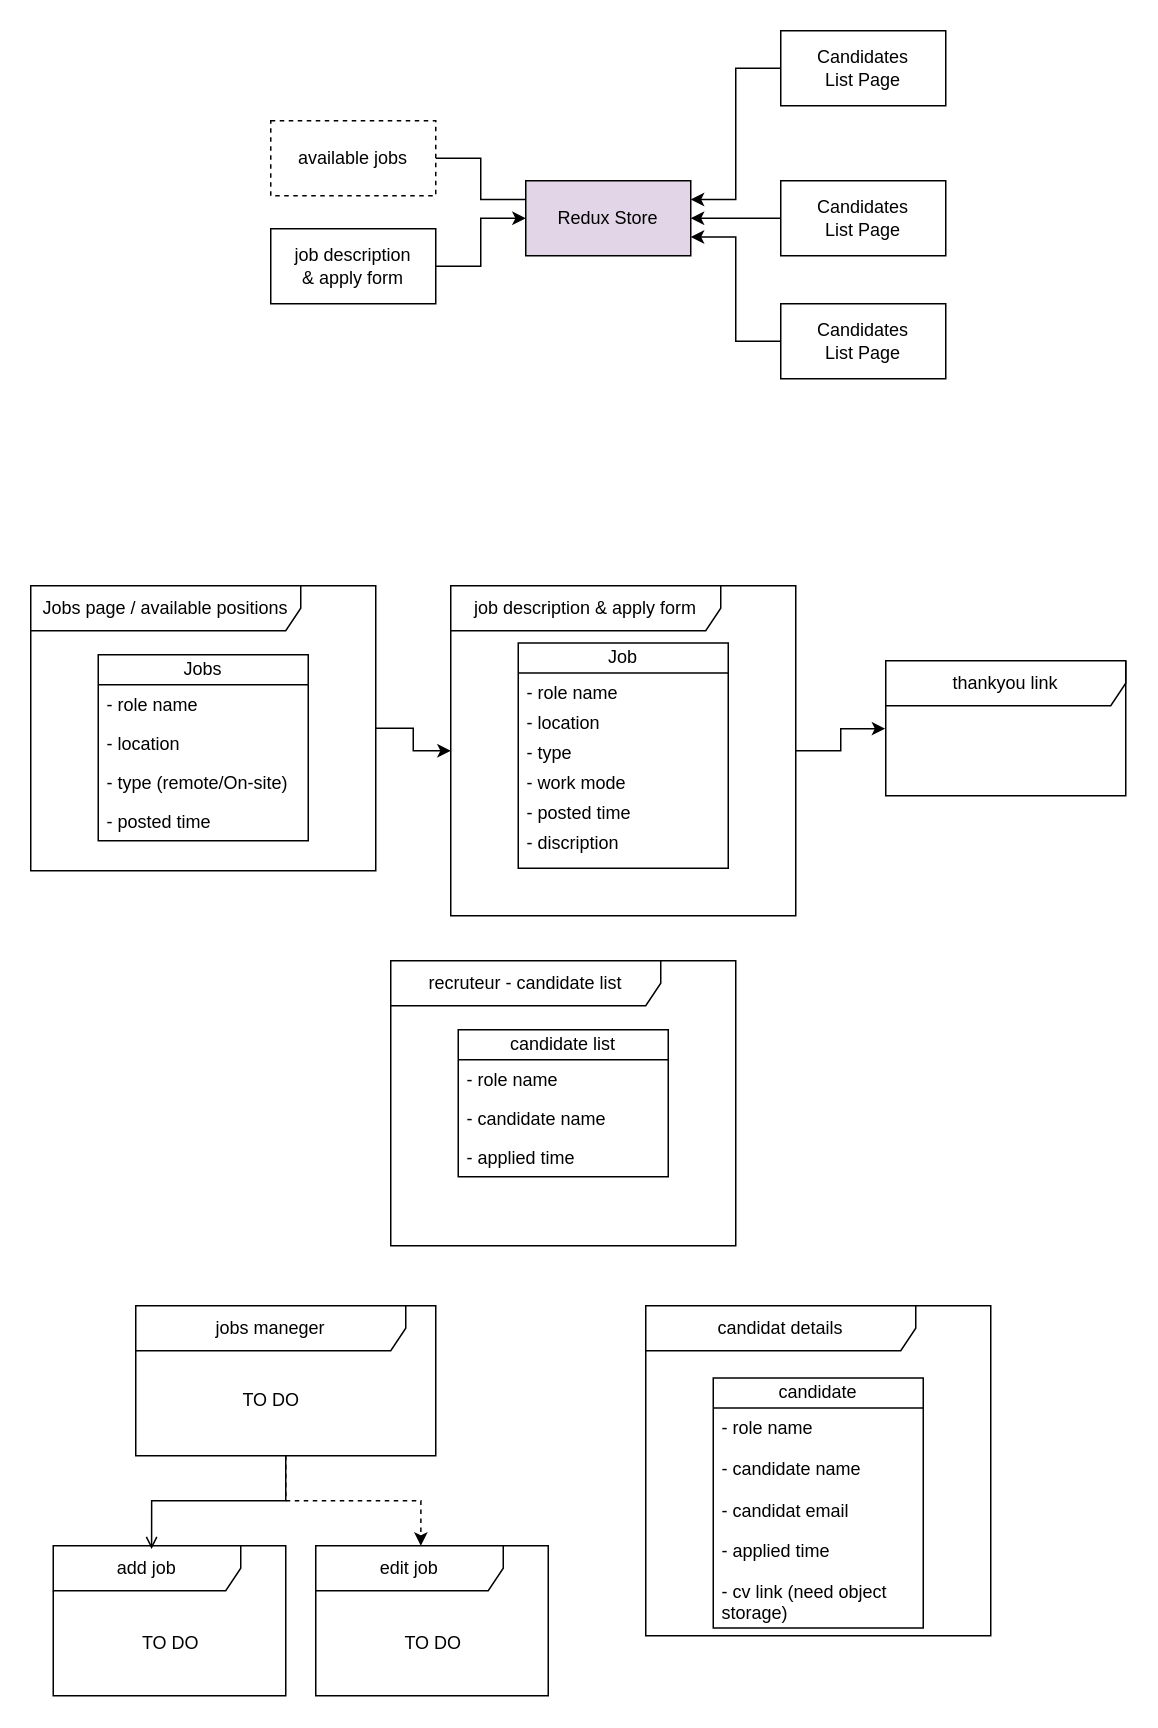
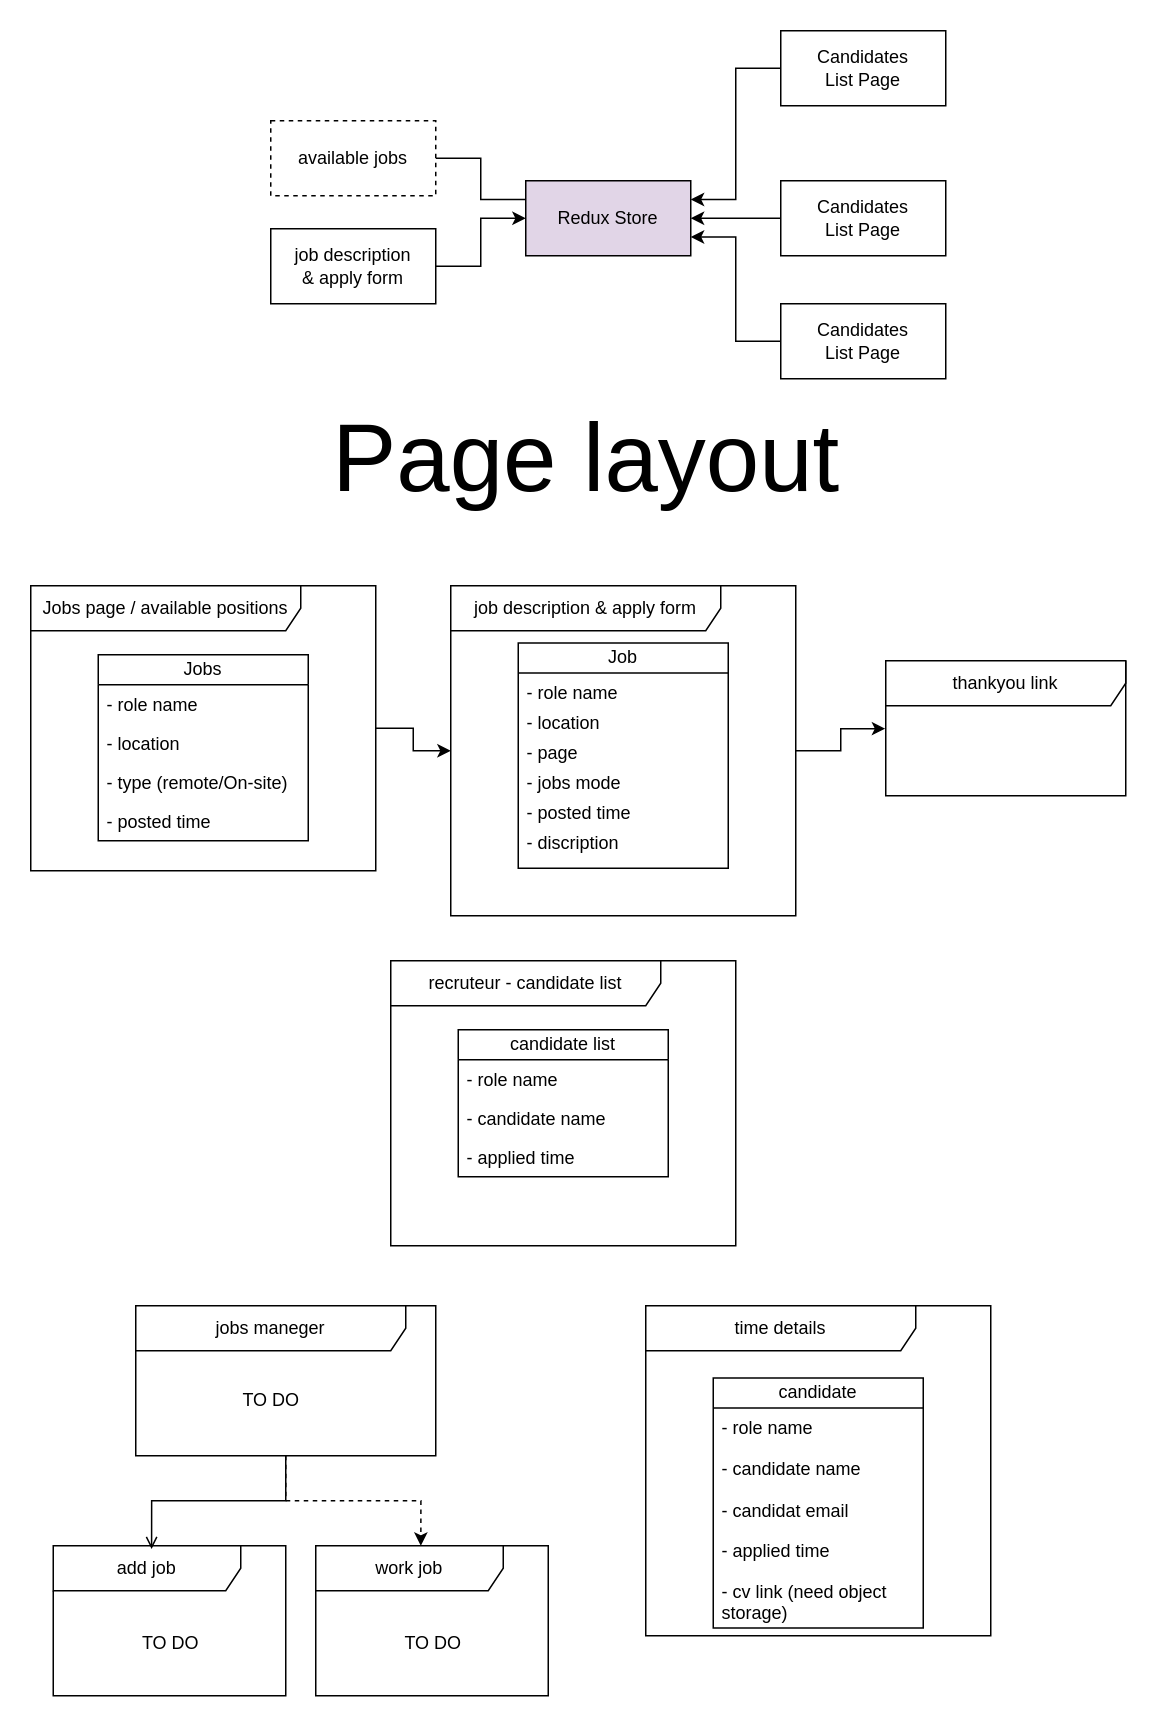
none -> (586, 458)
(555, 754) -> (555, 754)
(580, 784) -> (580, 784)
(781, 1328) -> (781, 1328)
(410, 1568) -> (410, 1568)
